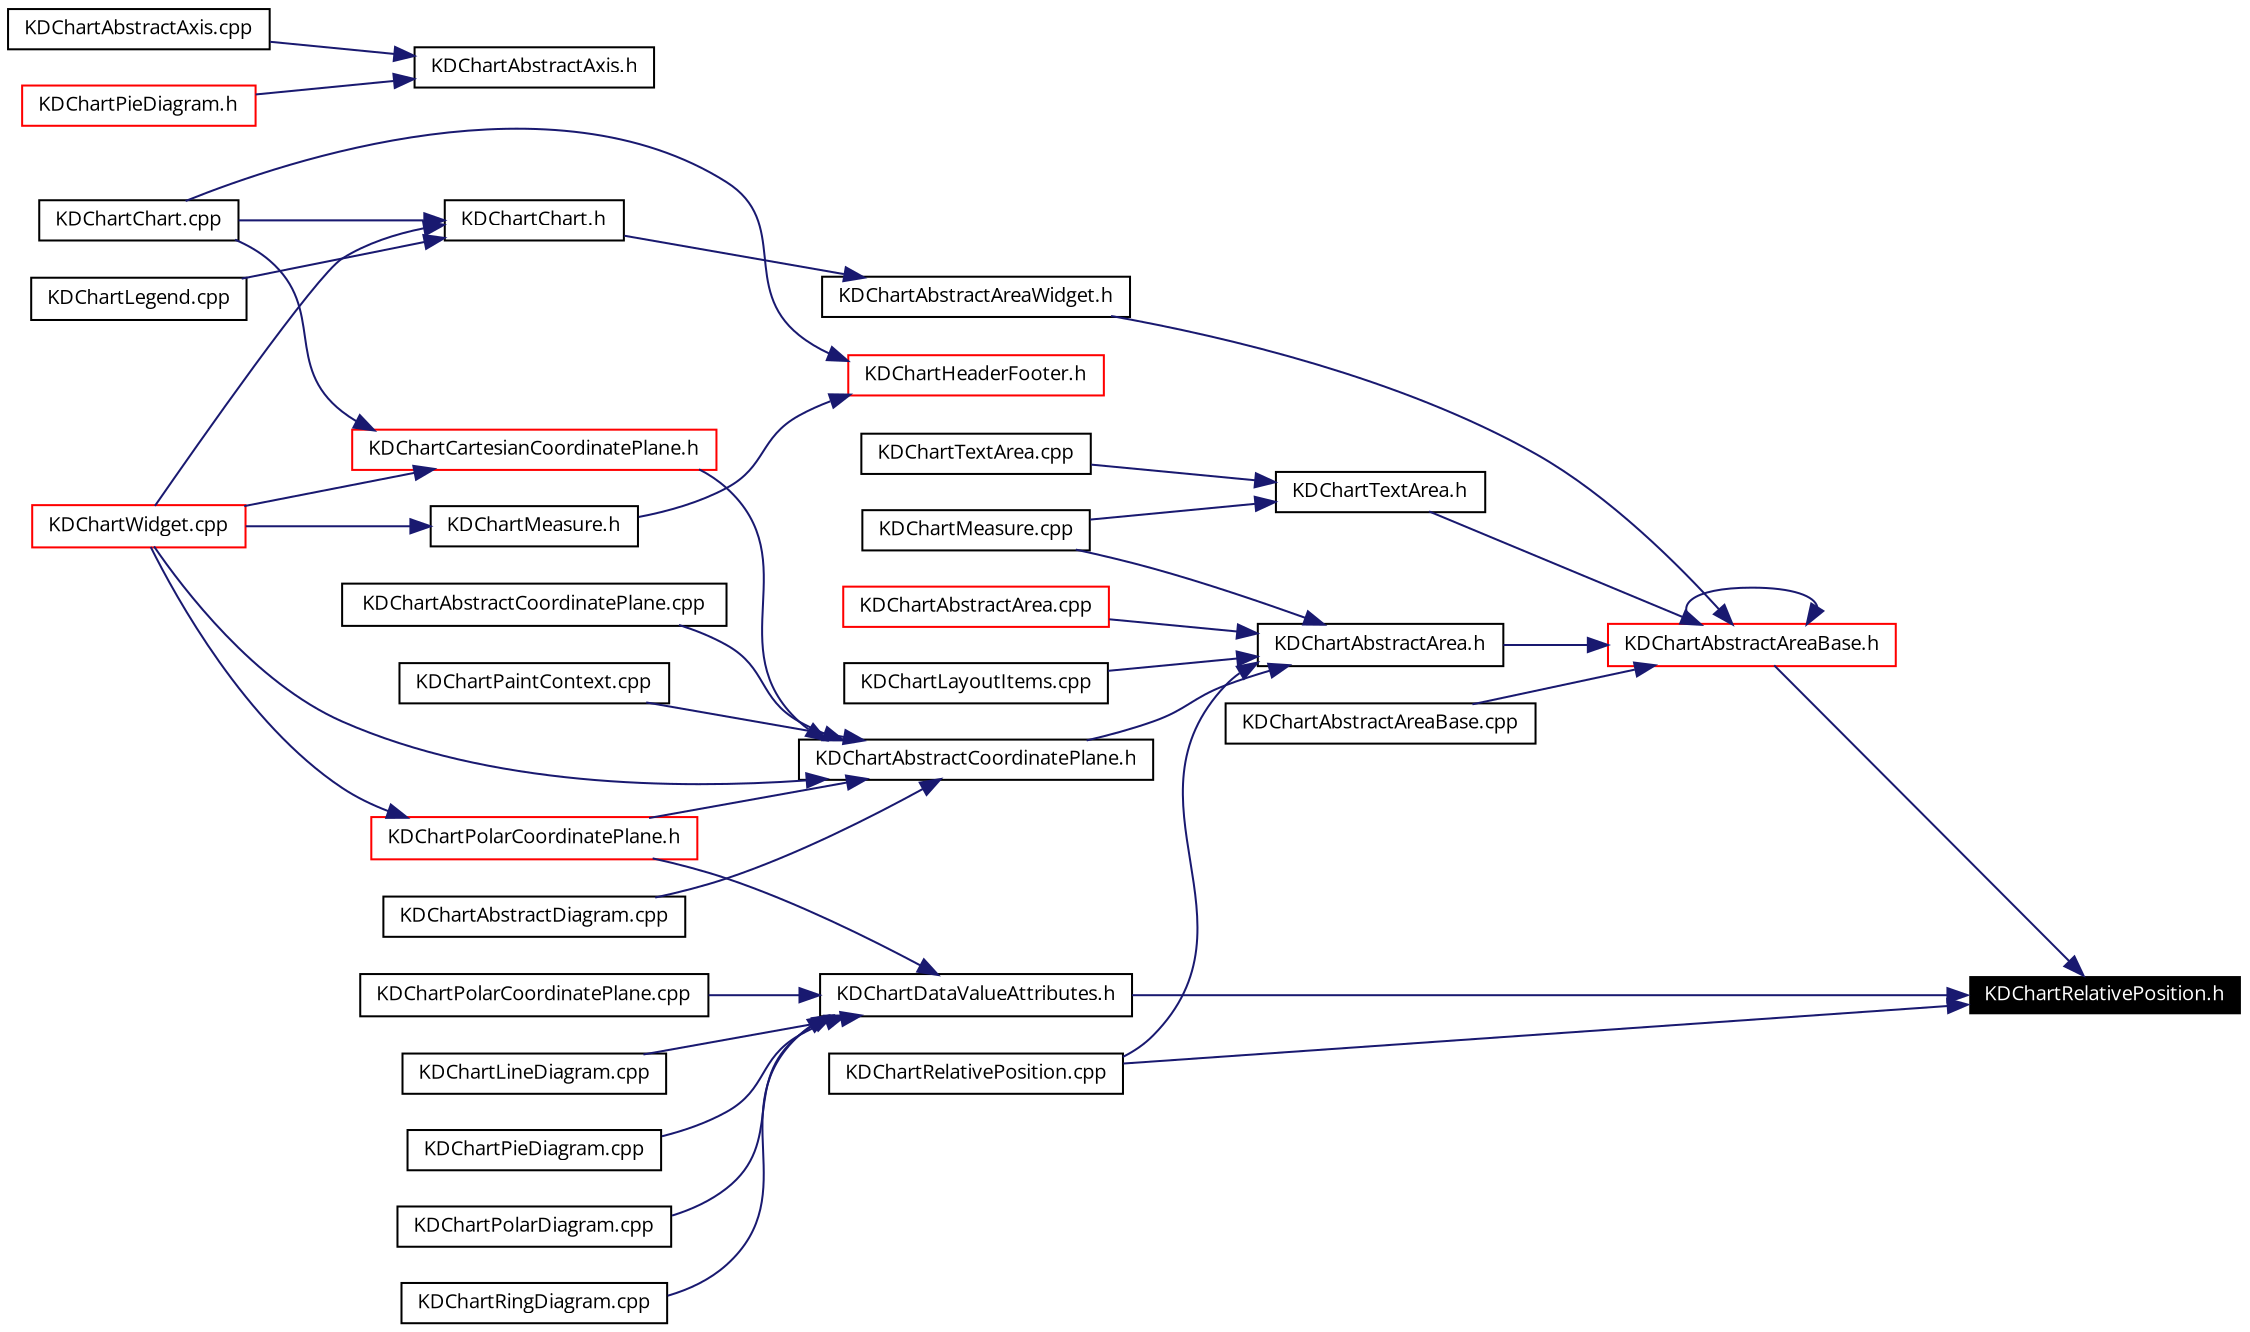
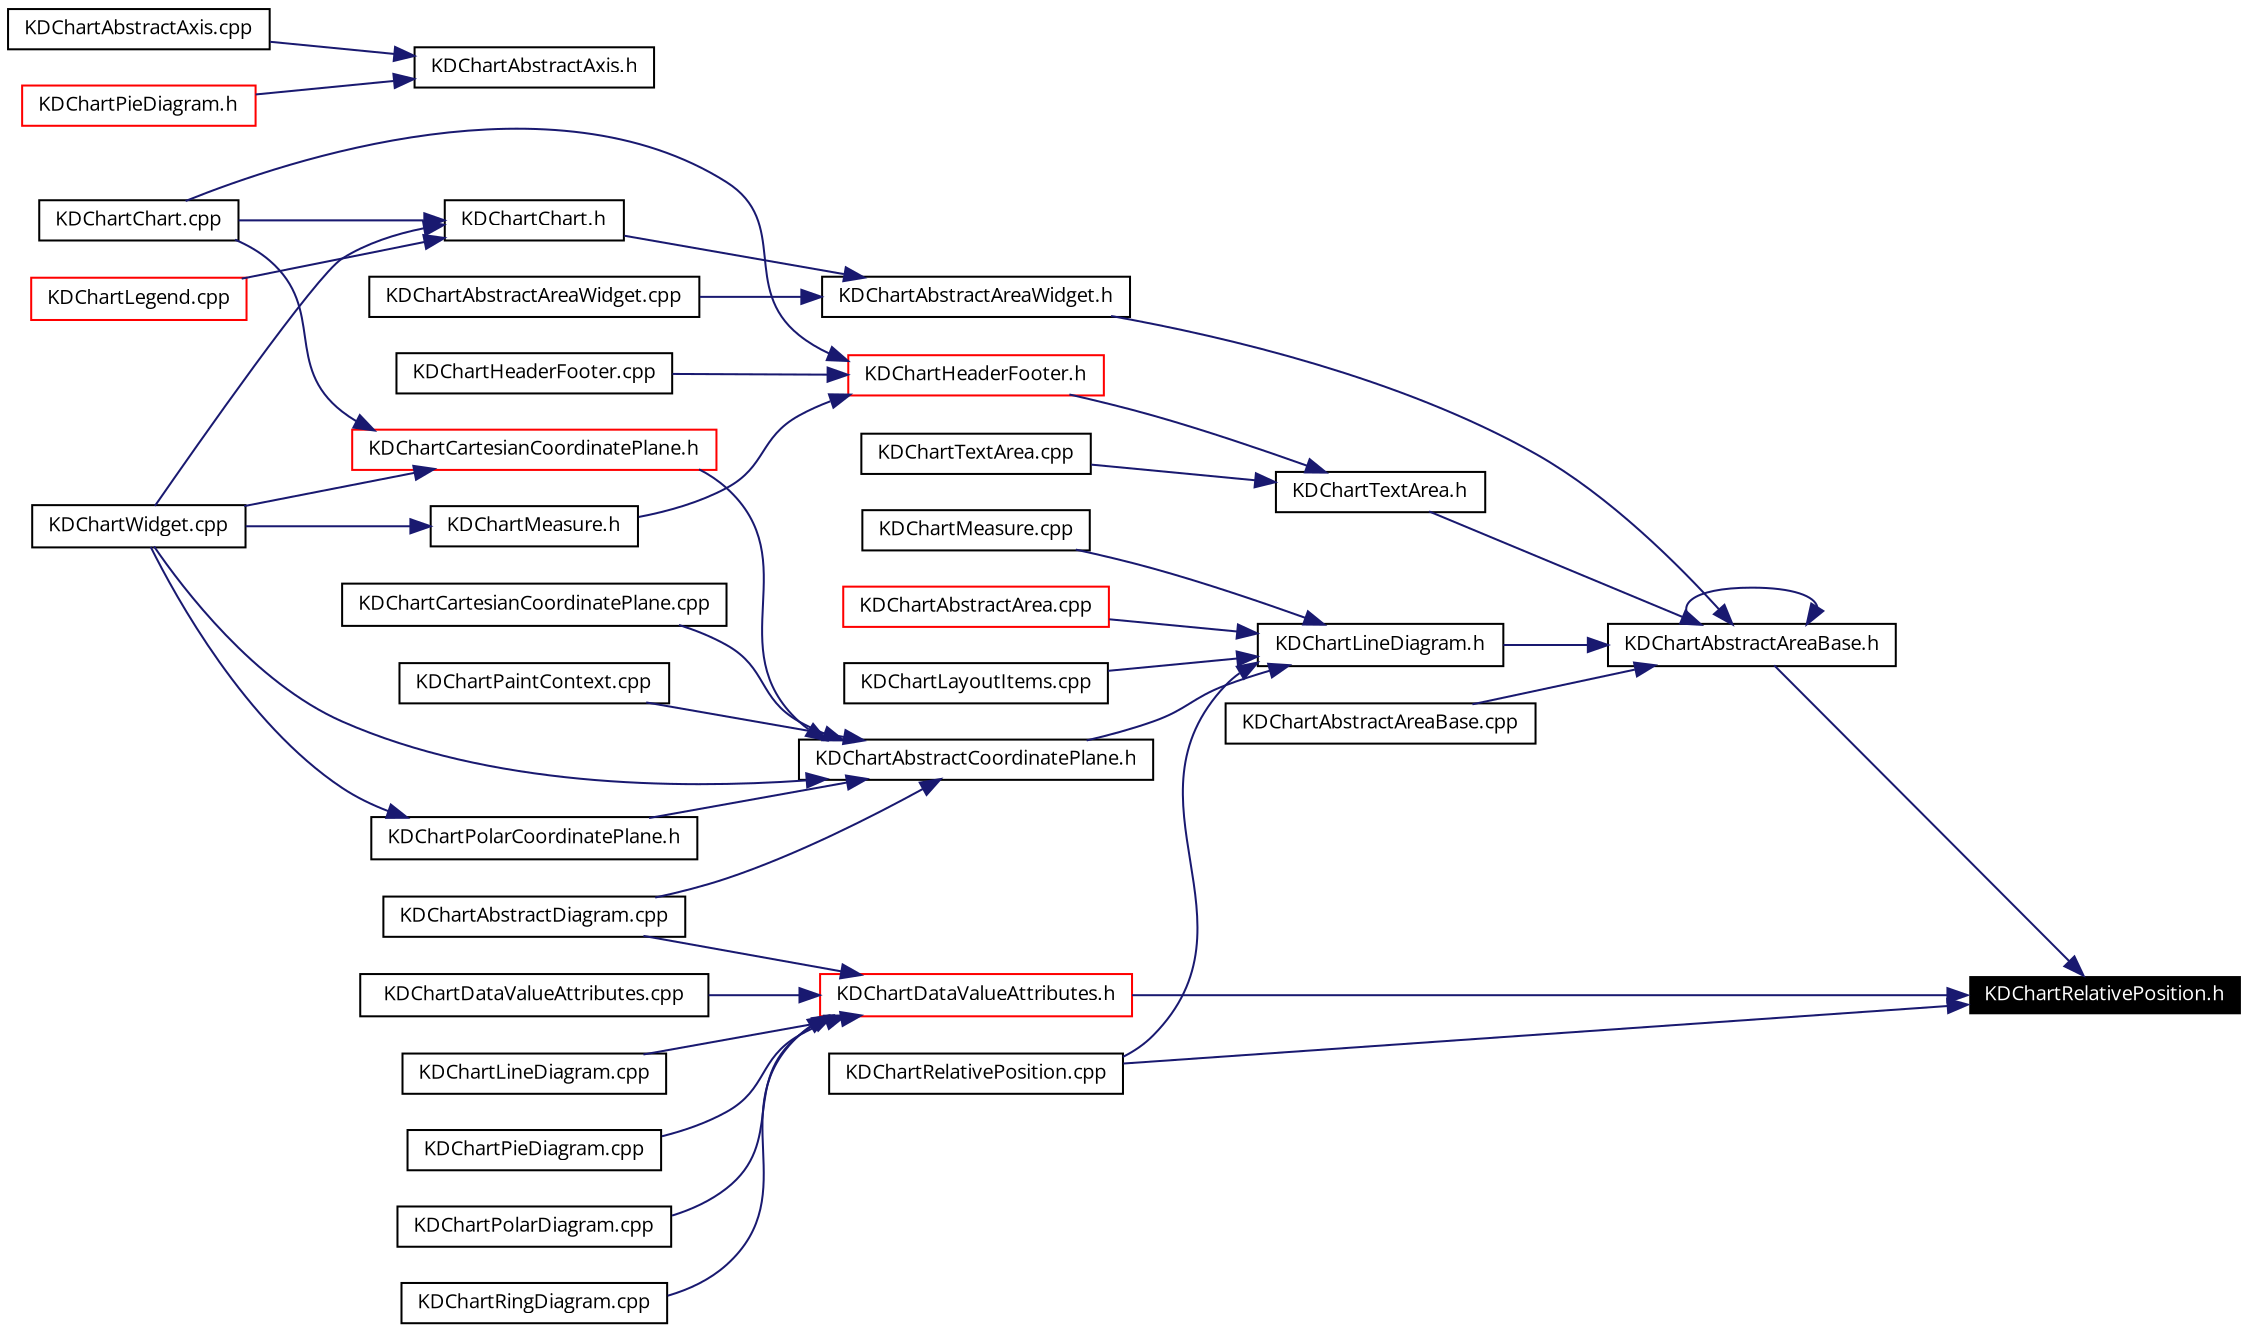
none -> (534, 297)
(139, 299) -> (139, 299)
none -> (534, 373)
(1173, 512) -> (1189, 426)
(139, 526) -> (139, 526)
(534, 605) -> (534, 605)
(1381, 645) -> (1381, 645)
(1752, 645) -> (1752, 645)
(534, 838) -> (534, 838)
(790, 903) -> (742, 954)
(534, 995) -> (534, 995)
(976, 995) -> (976, 995)
